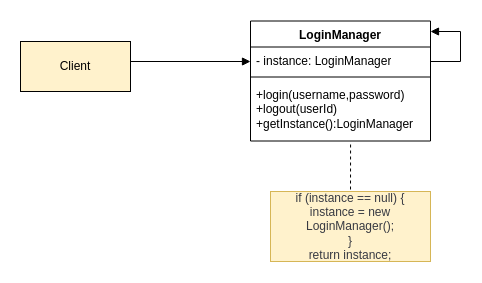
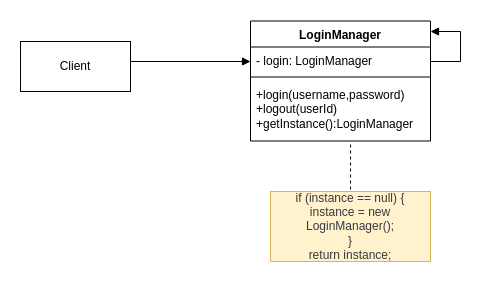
(329, 62) -> (318, 62)
(76, 67) -> (76, 67)
